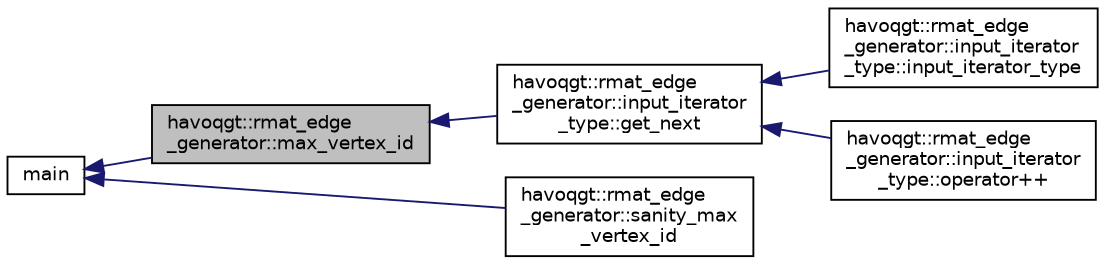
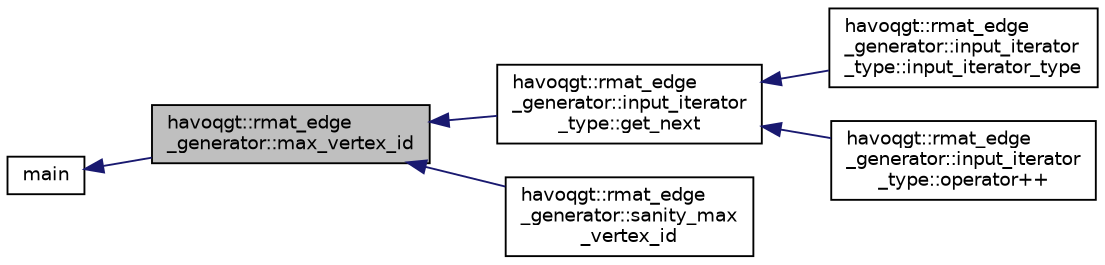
(305, 194) -> (466, 177)
